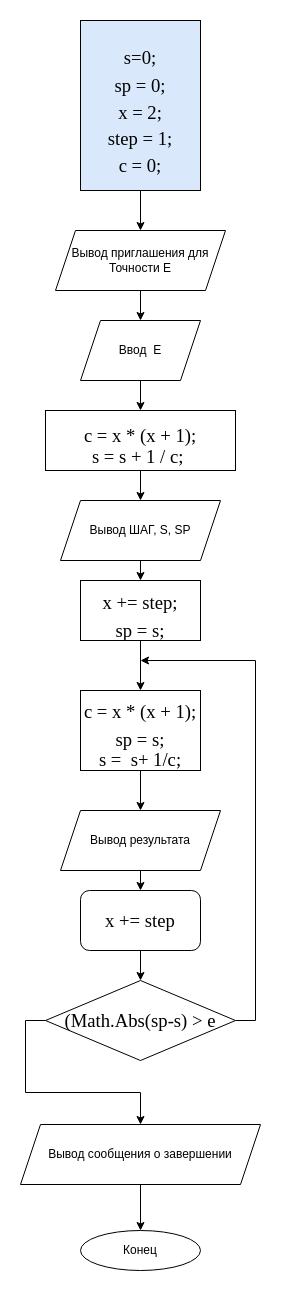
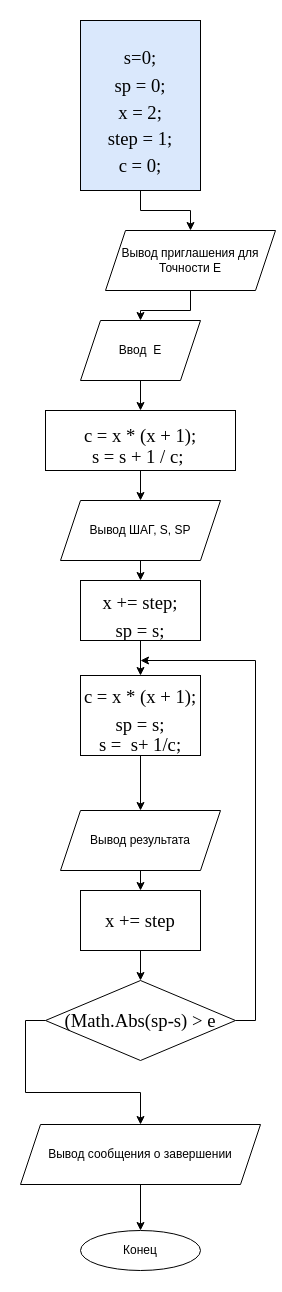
(141, 261) -> (191, 261)
(141, 731) -> (141, 716)
(141, 921) -> (141, 921)
